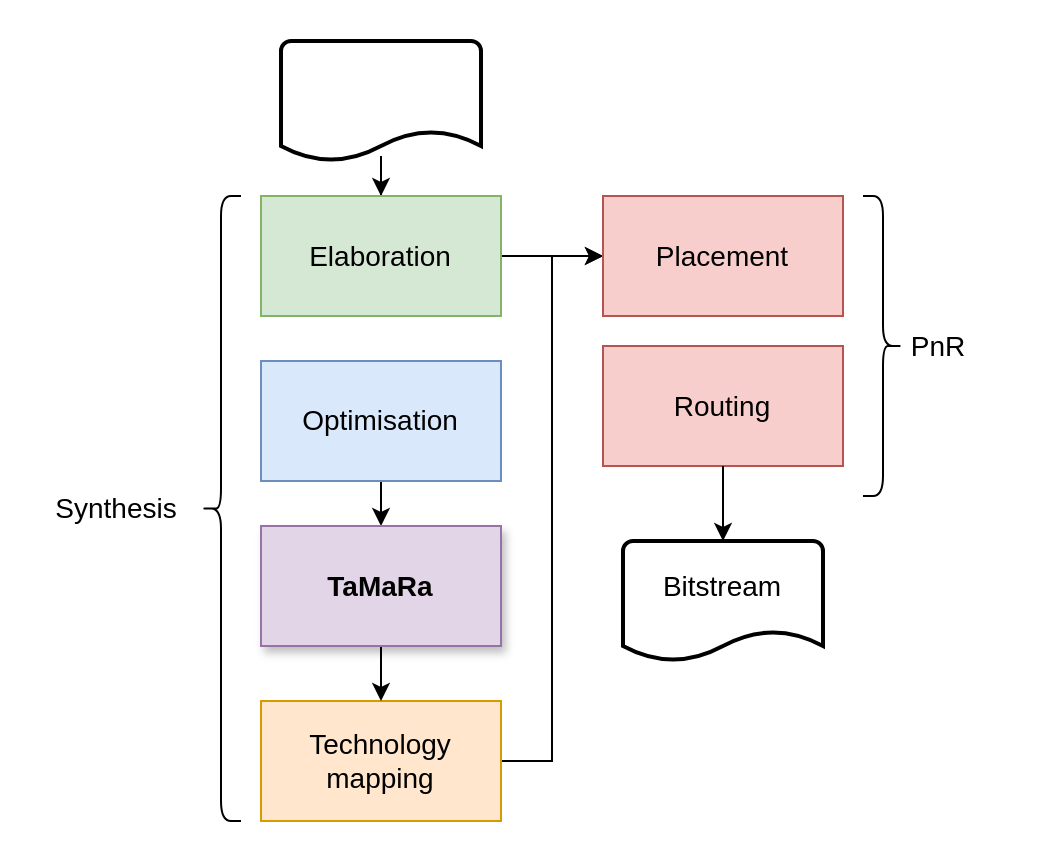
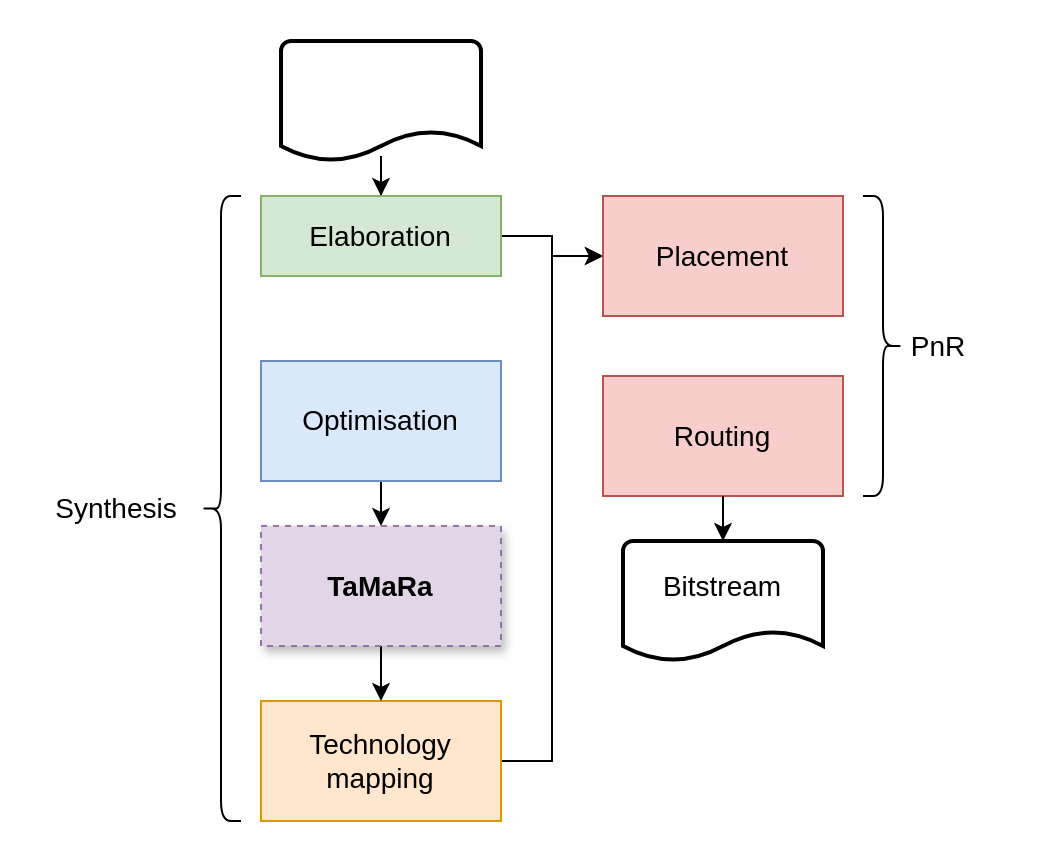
(381, 256) -> (381, 236)
(723, 406) -> (723, 436)
(381, 586) -> (381, 586)
